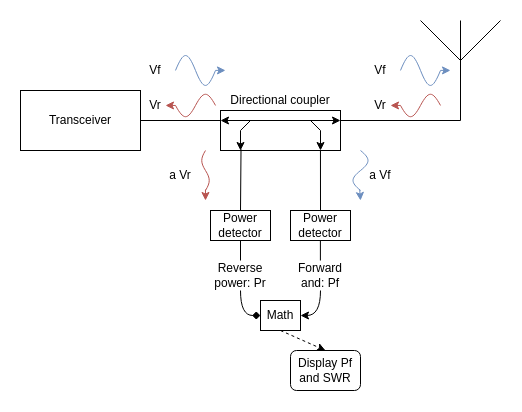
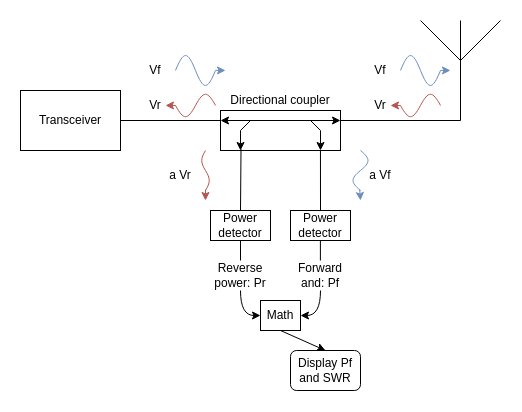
(81, 121) -> (71, 121)
(247, 314) -> (248, 314)
(300, 339) -> (300, 339)
